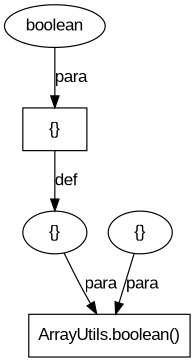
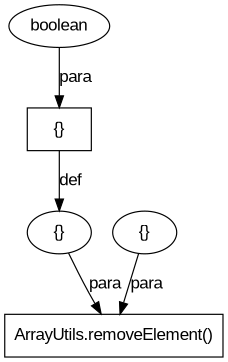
(109, 336) -> (114, 336)
